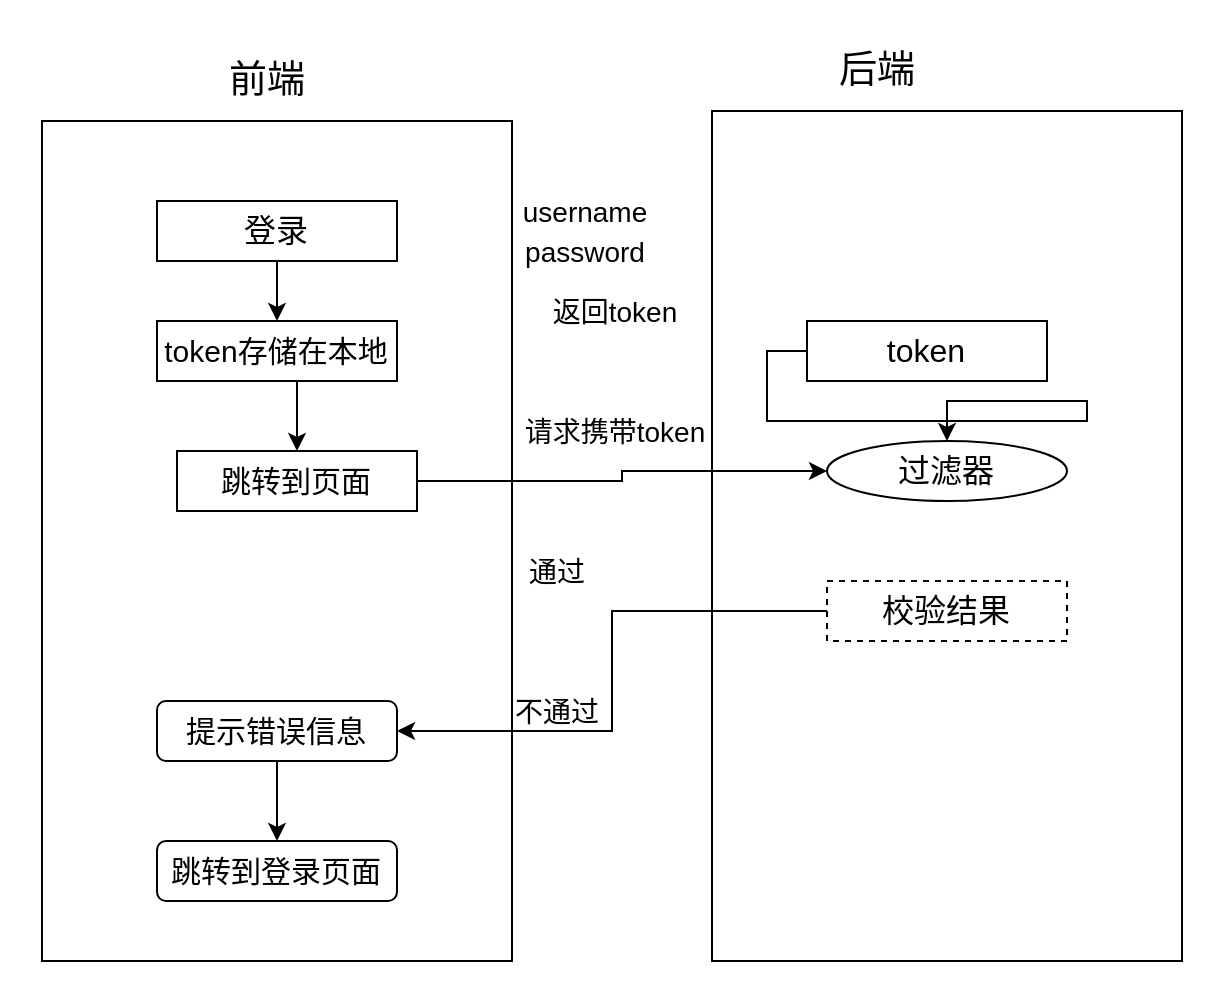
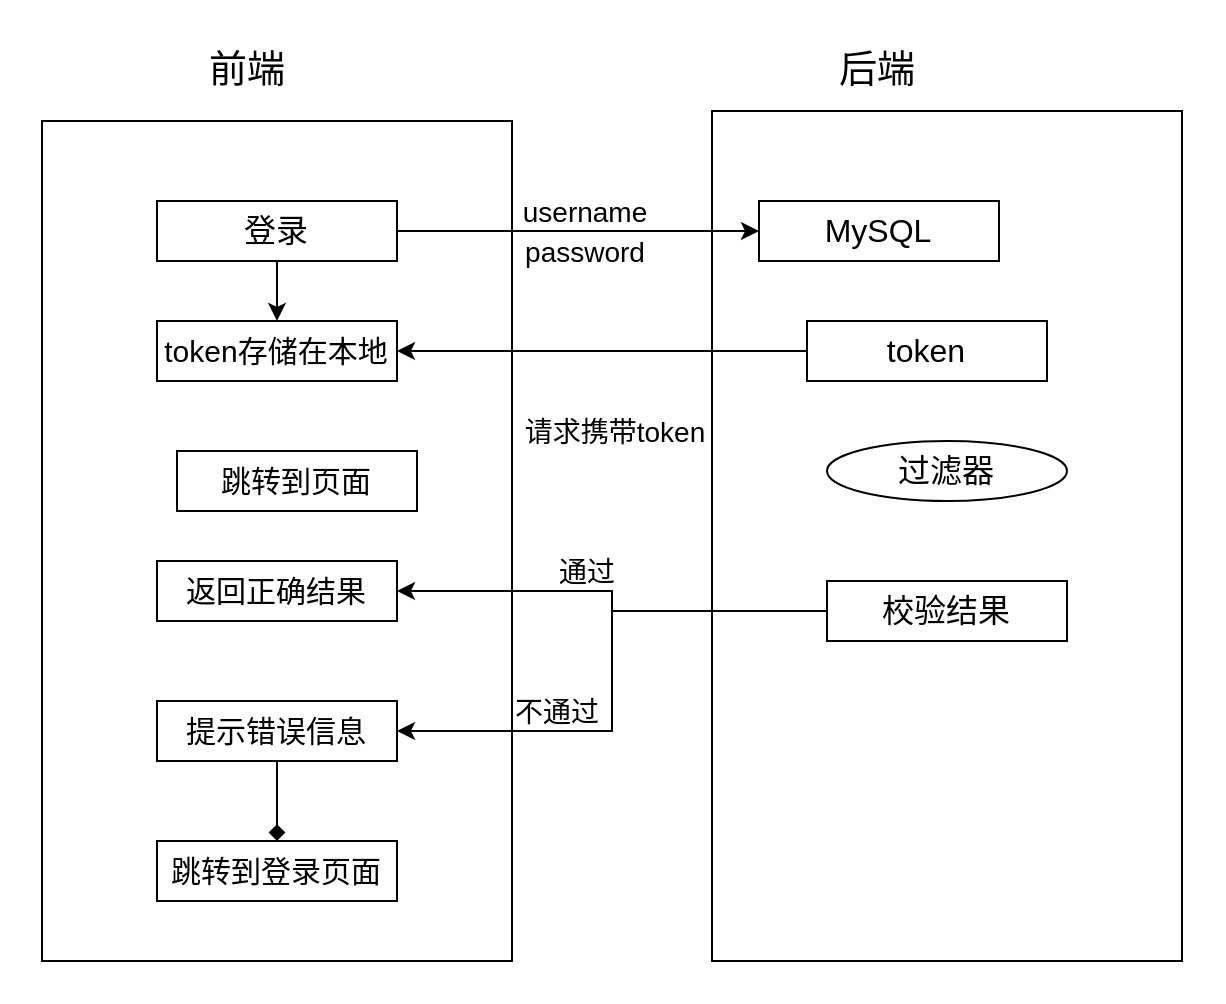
(267, 81) -> (247, 71)
none -> (571, 231)
none -> (879, 231)
(614, 311) -> none
(297, 408) -> none
(984, 421) -> (590, 351)
(620, 481) -> none
(557, 571) -> (587, 571)
none -> (277, 591)
none -> (519, 591)
(947, 611) -> (947, 611)
(277, 731) -> (277, 731)
(277, 826) -> (277, 825)
(277, 871) -> (277, 871)
